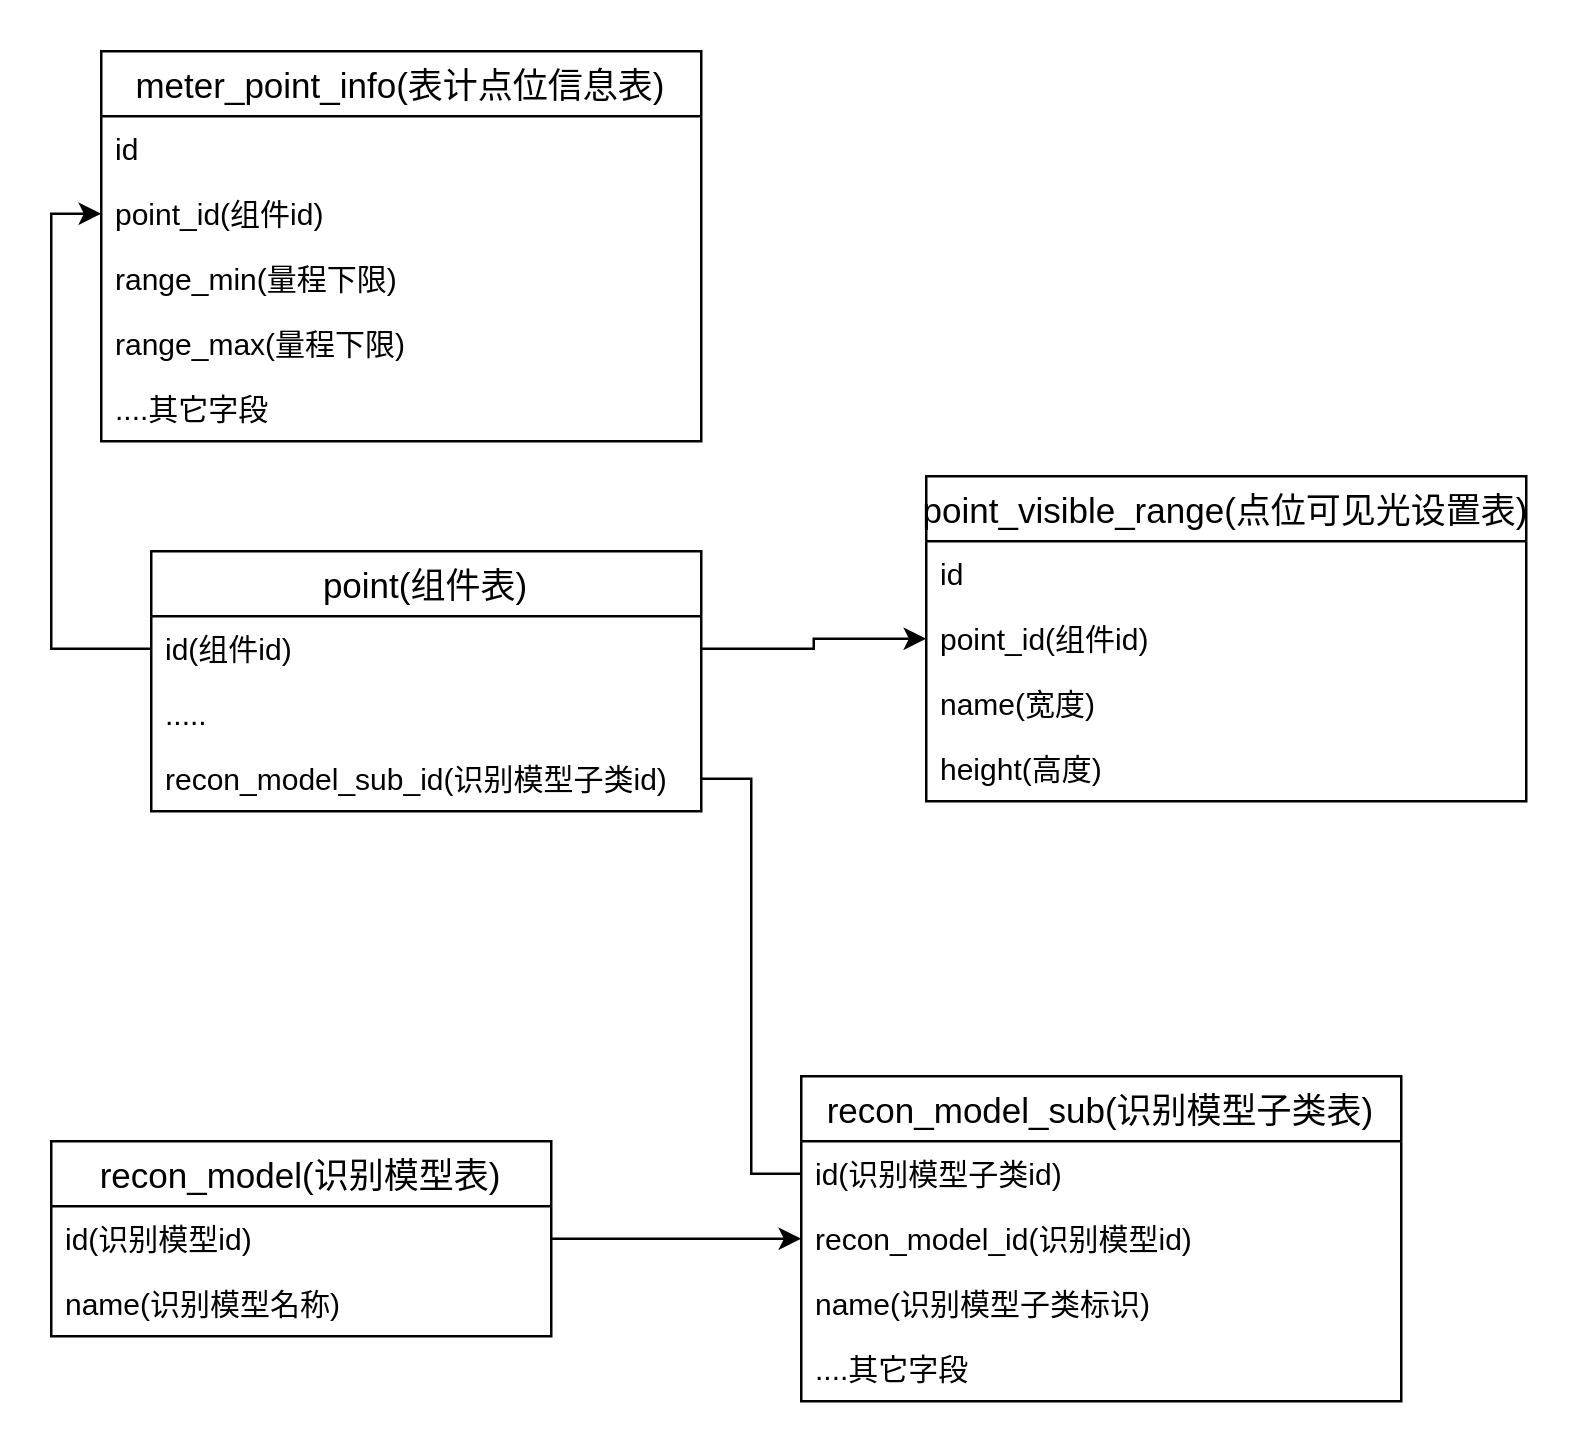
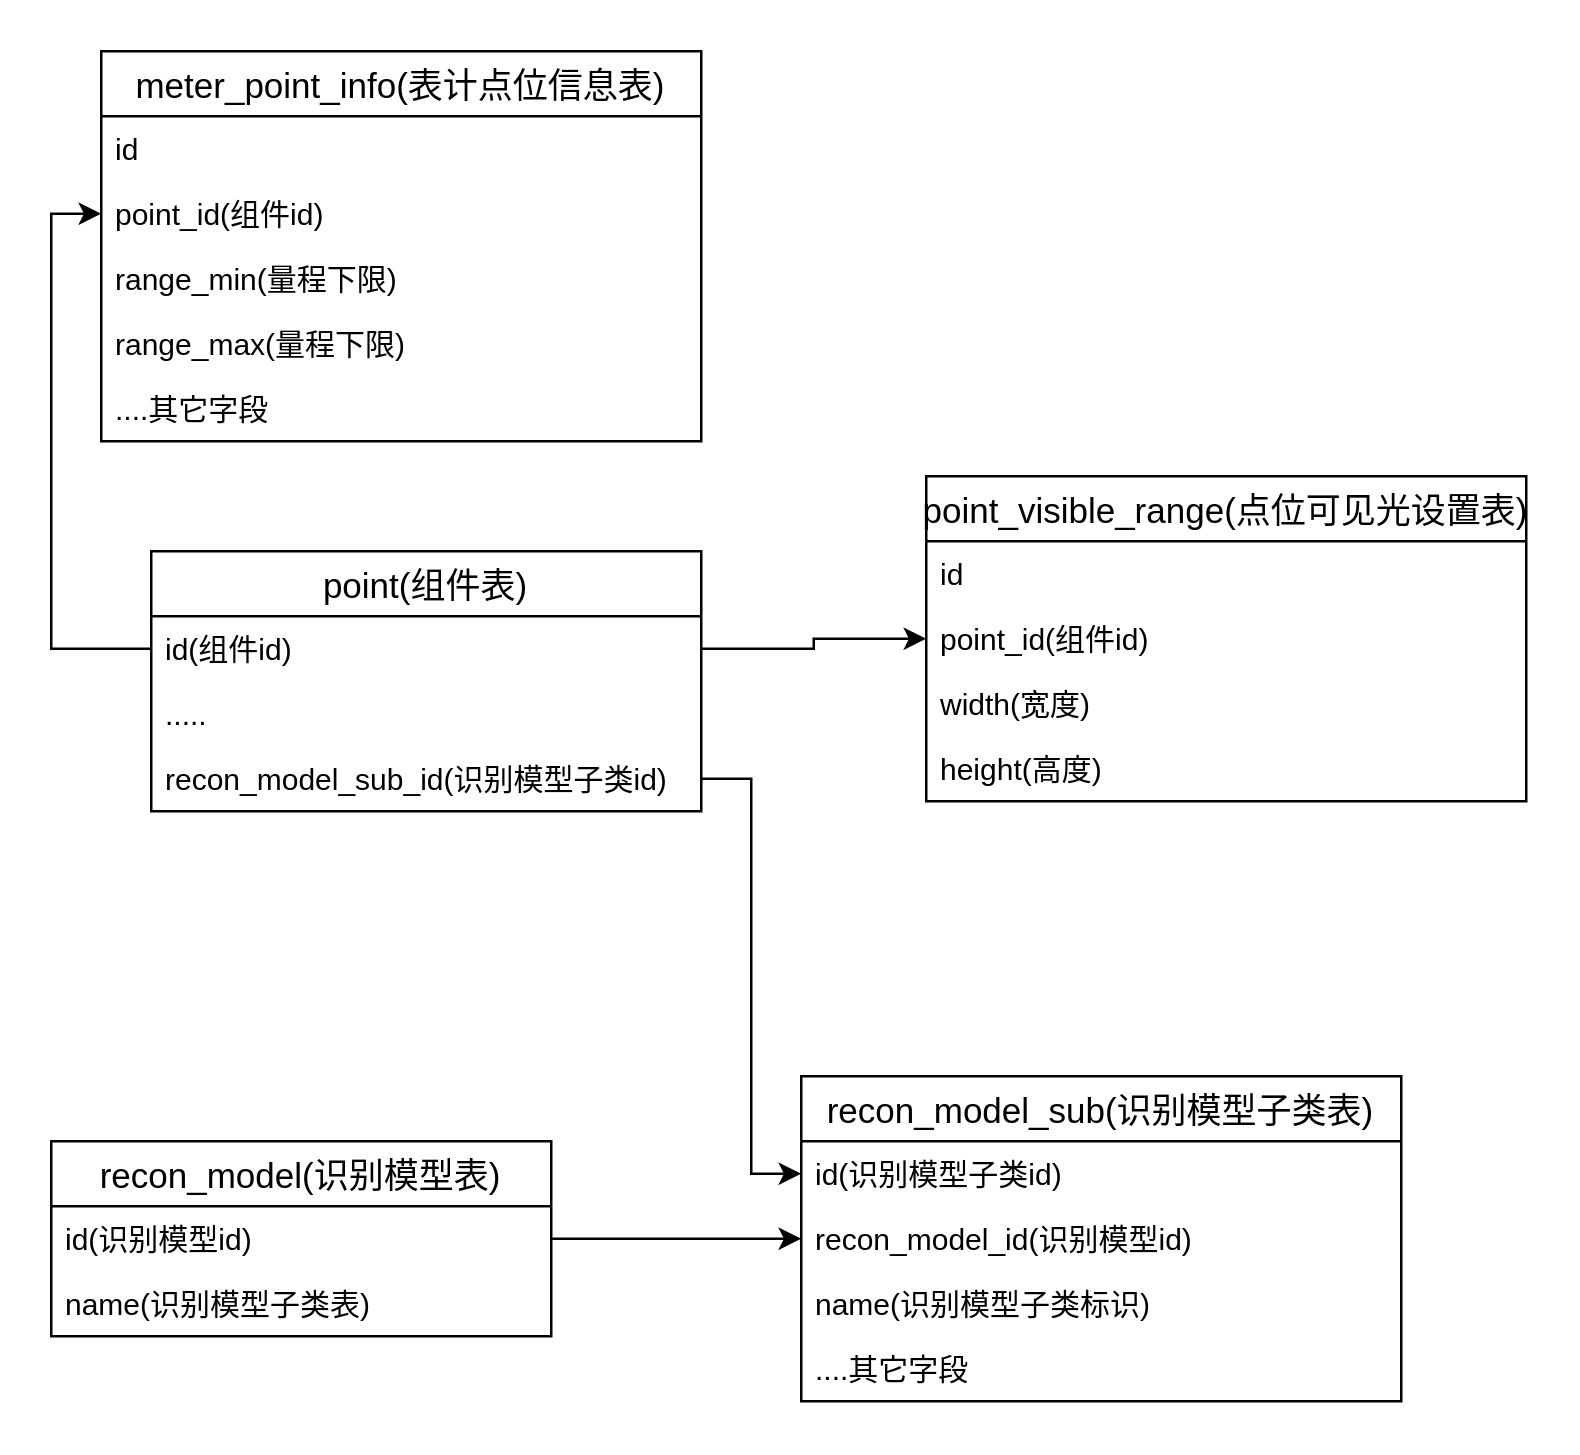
(1020, 705) -> (1025, 705)
(789, 1174) -> (783, 1174)
(205, 1305) -> (220, 1305)
